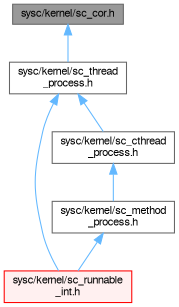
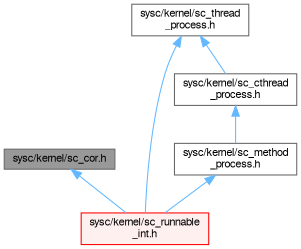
(68, 49) -> (103, 194)
